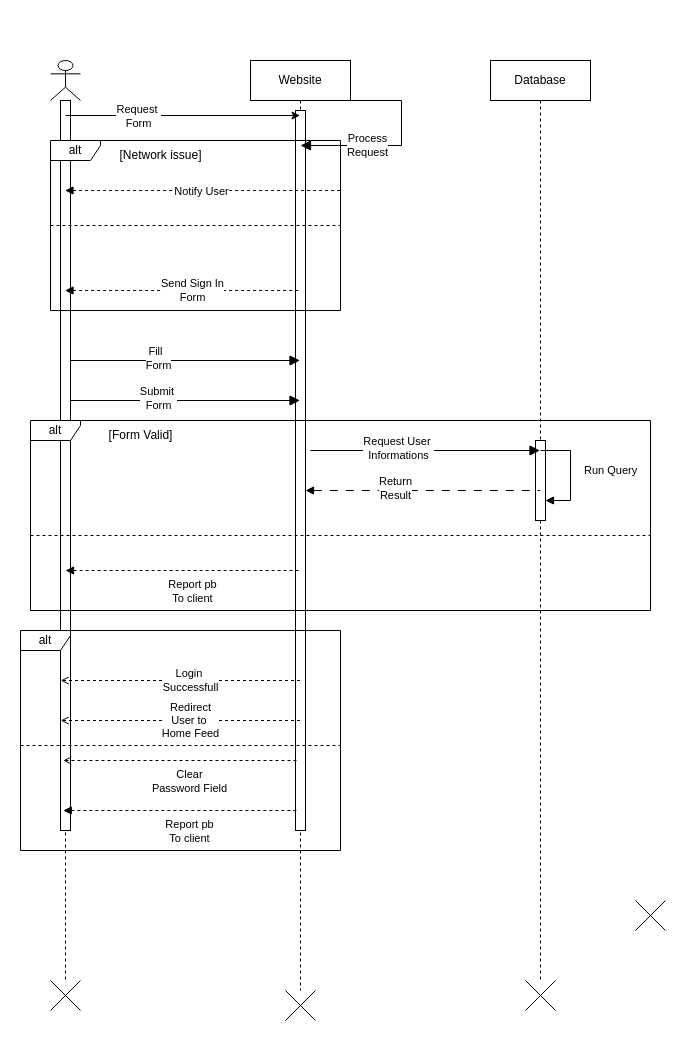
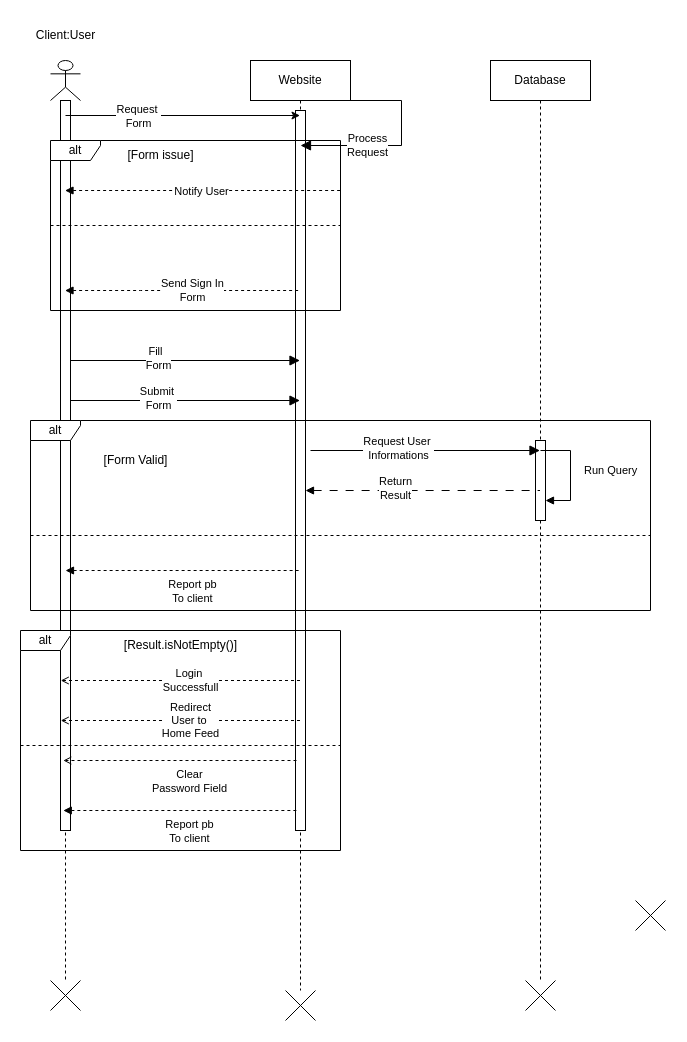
none -> (66, 36)
(161, 156) -> (161, 156)
(141, 436) -> (136, 461)
none -> (181, 646)
